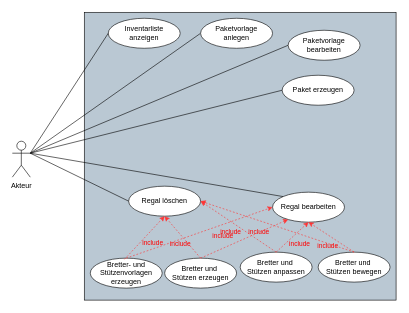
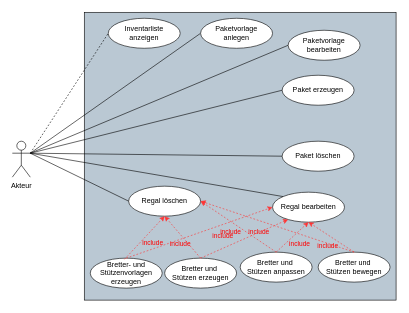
(71, 91) -> (71, 91)
none -> (140, 155)
none -> (318, 156)
